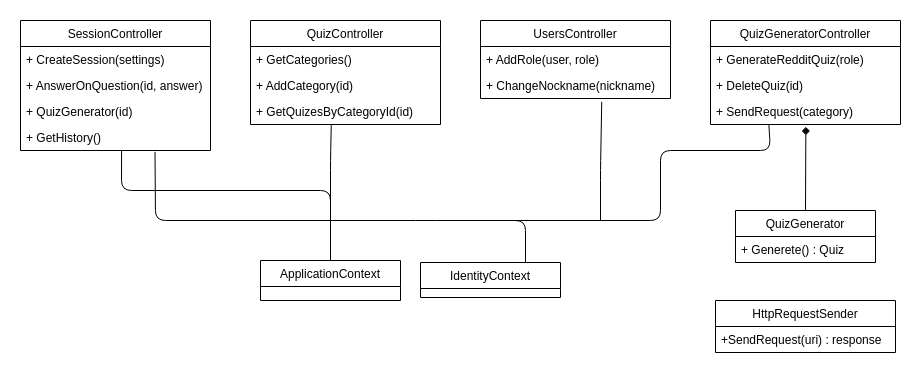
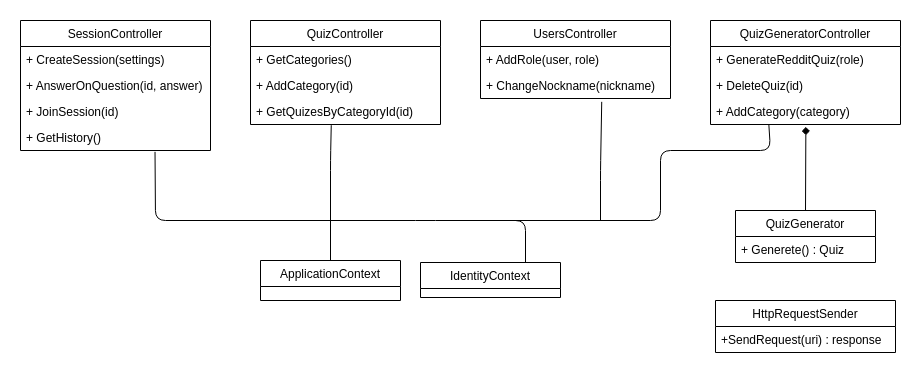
(85, 112) -> (77, 112)
(792, 112) -> (792, 112)
(210, 191) -> none
